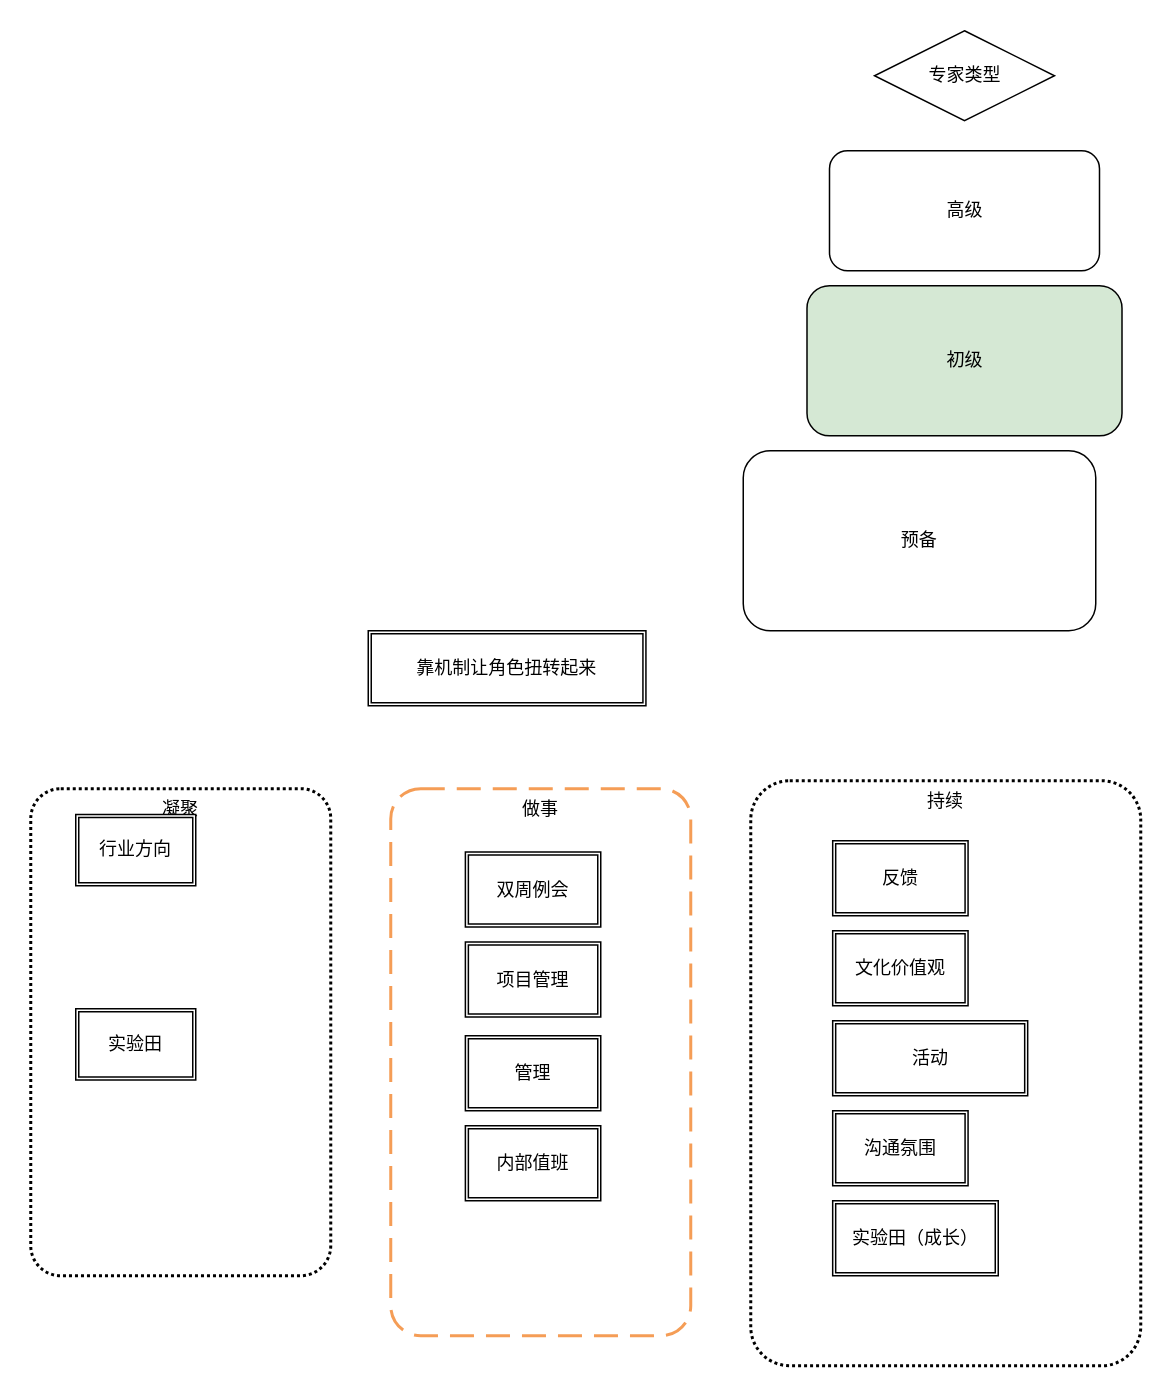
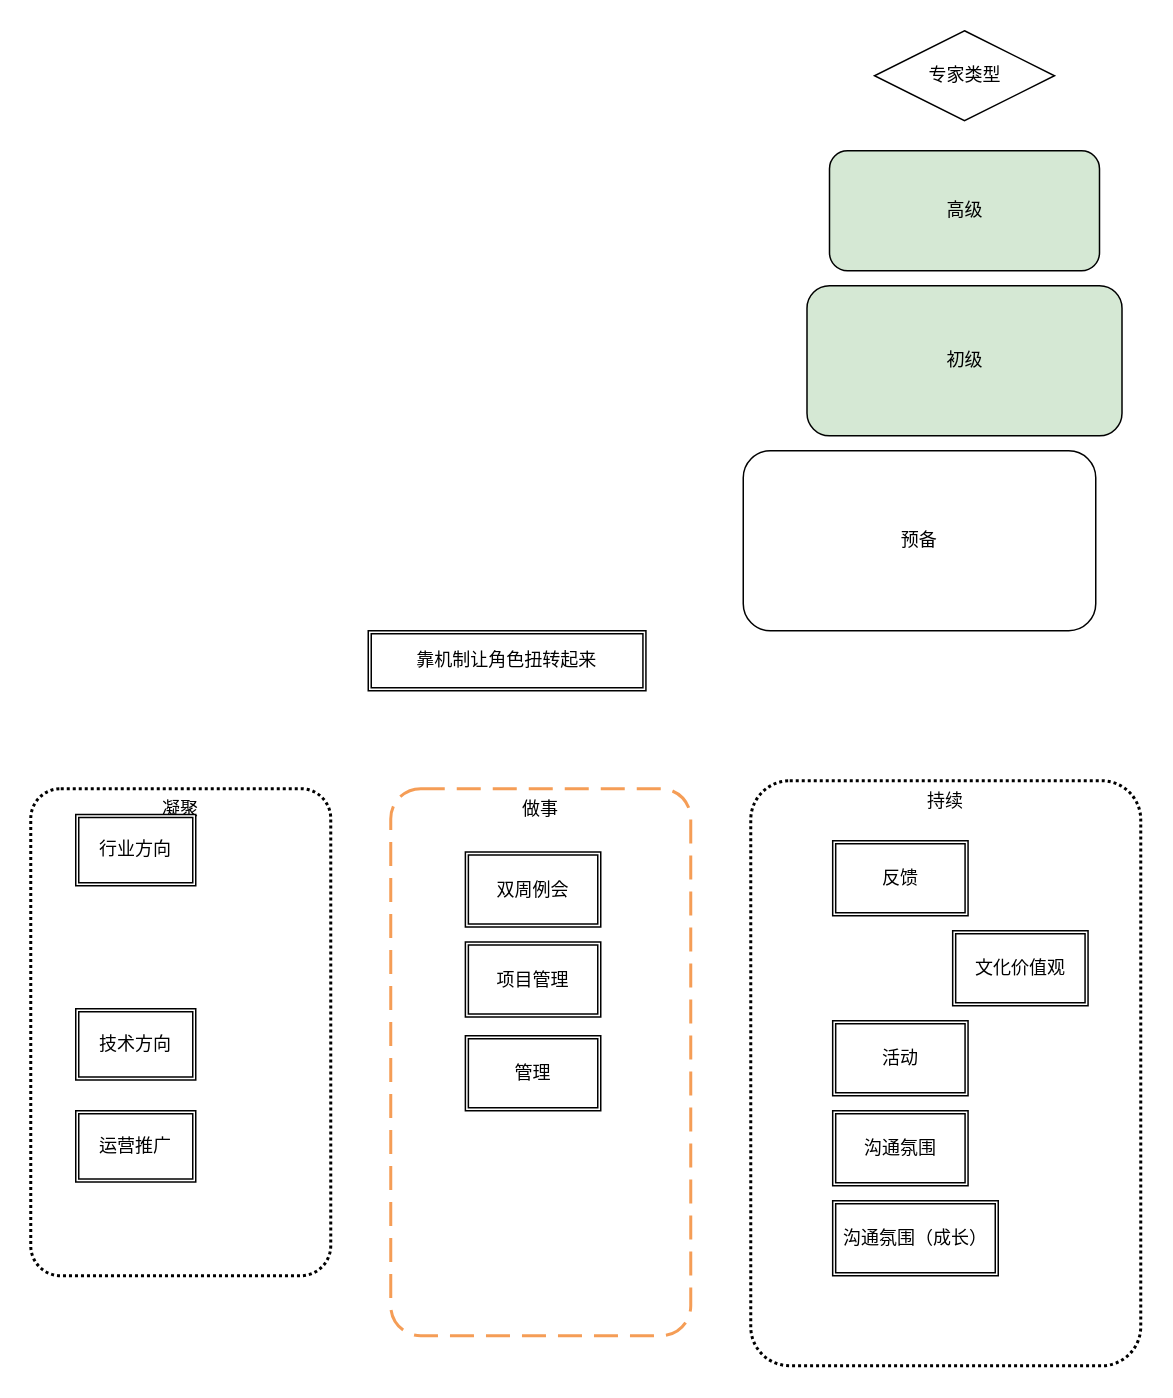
(965, 211) -> (965, 211)
(507, 668) -> (507, 661)
(900, 968) -> (1020, 968)
(136, 1045) -> (136, 1045)
(930, 1058) -> (900, 1058)
none -> (136, 1146)
(533, 1163) -> none
(916, 1238) -> (916, 1238)
